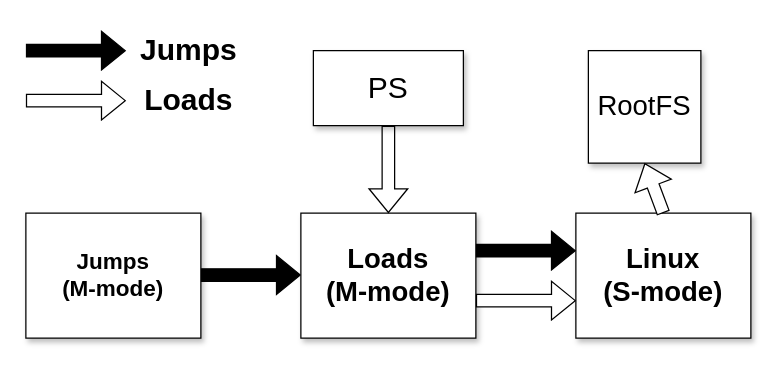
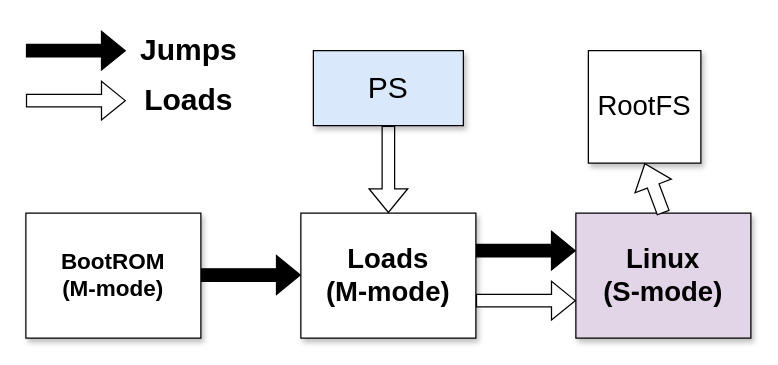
(388, 88) -> (388, 88)
(113, 276) -> (113, 276)
(663, 276) -> (663, 276)
